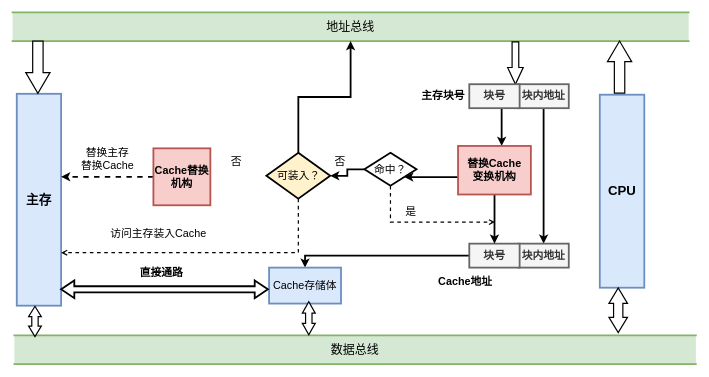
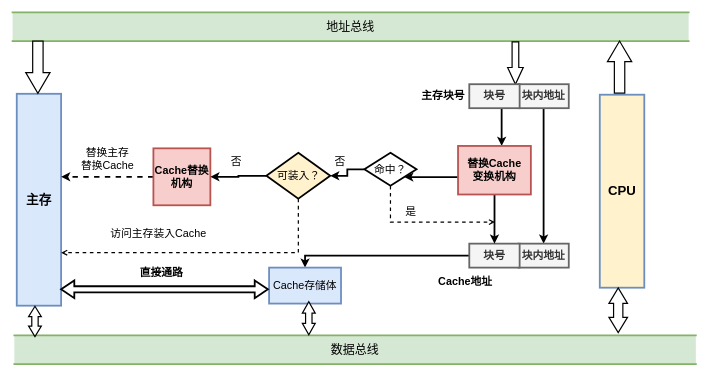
(322, 97) -> (241, 176)
(622, 191) -> (622, 191)
